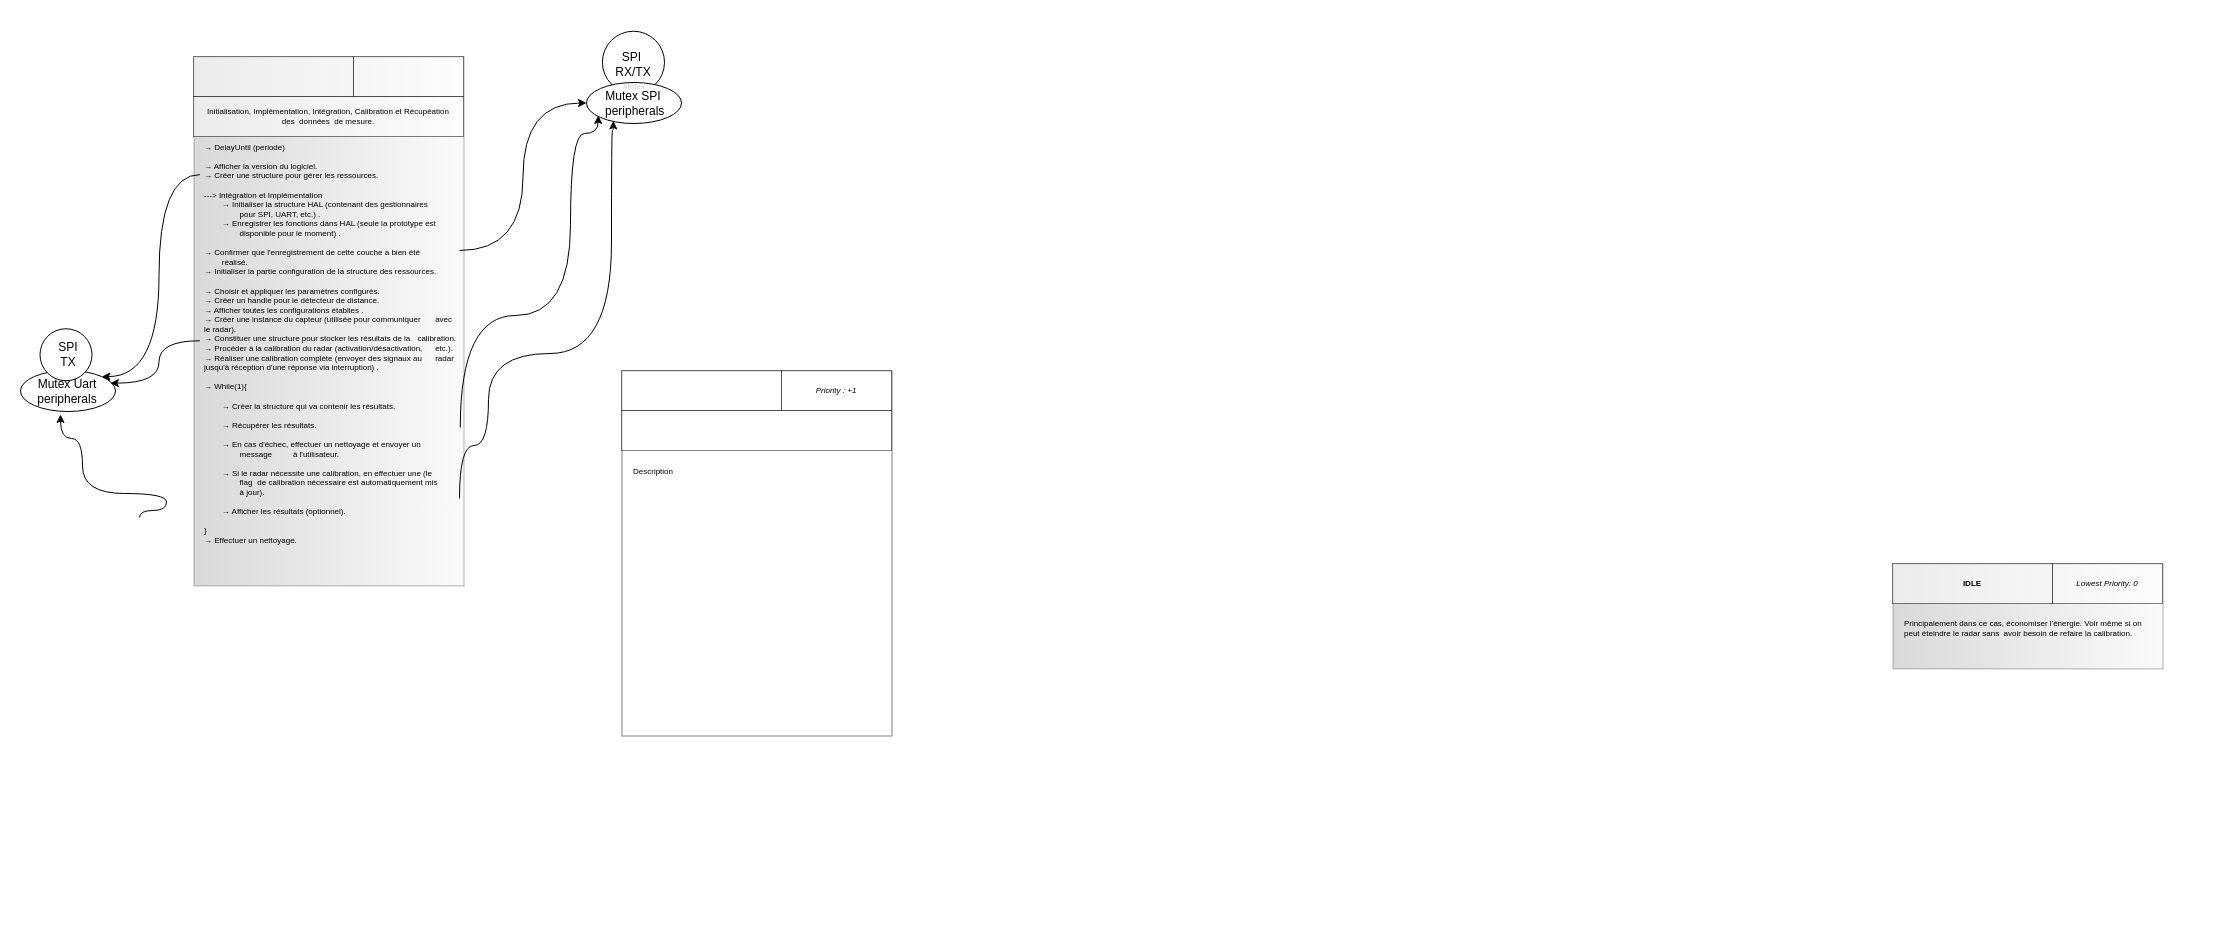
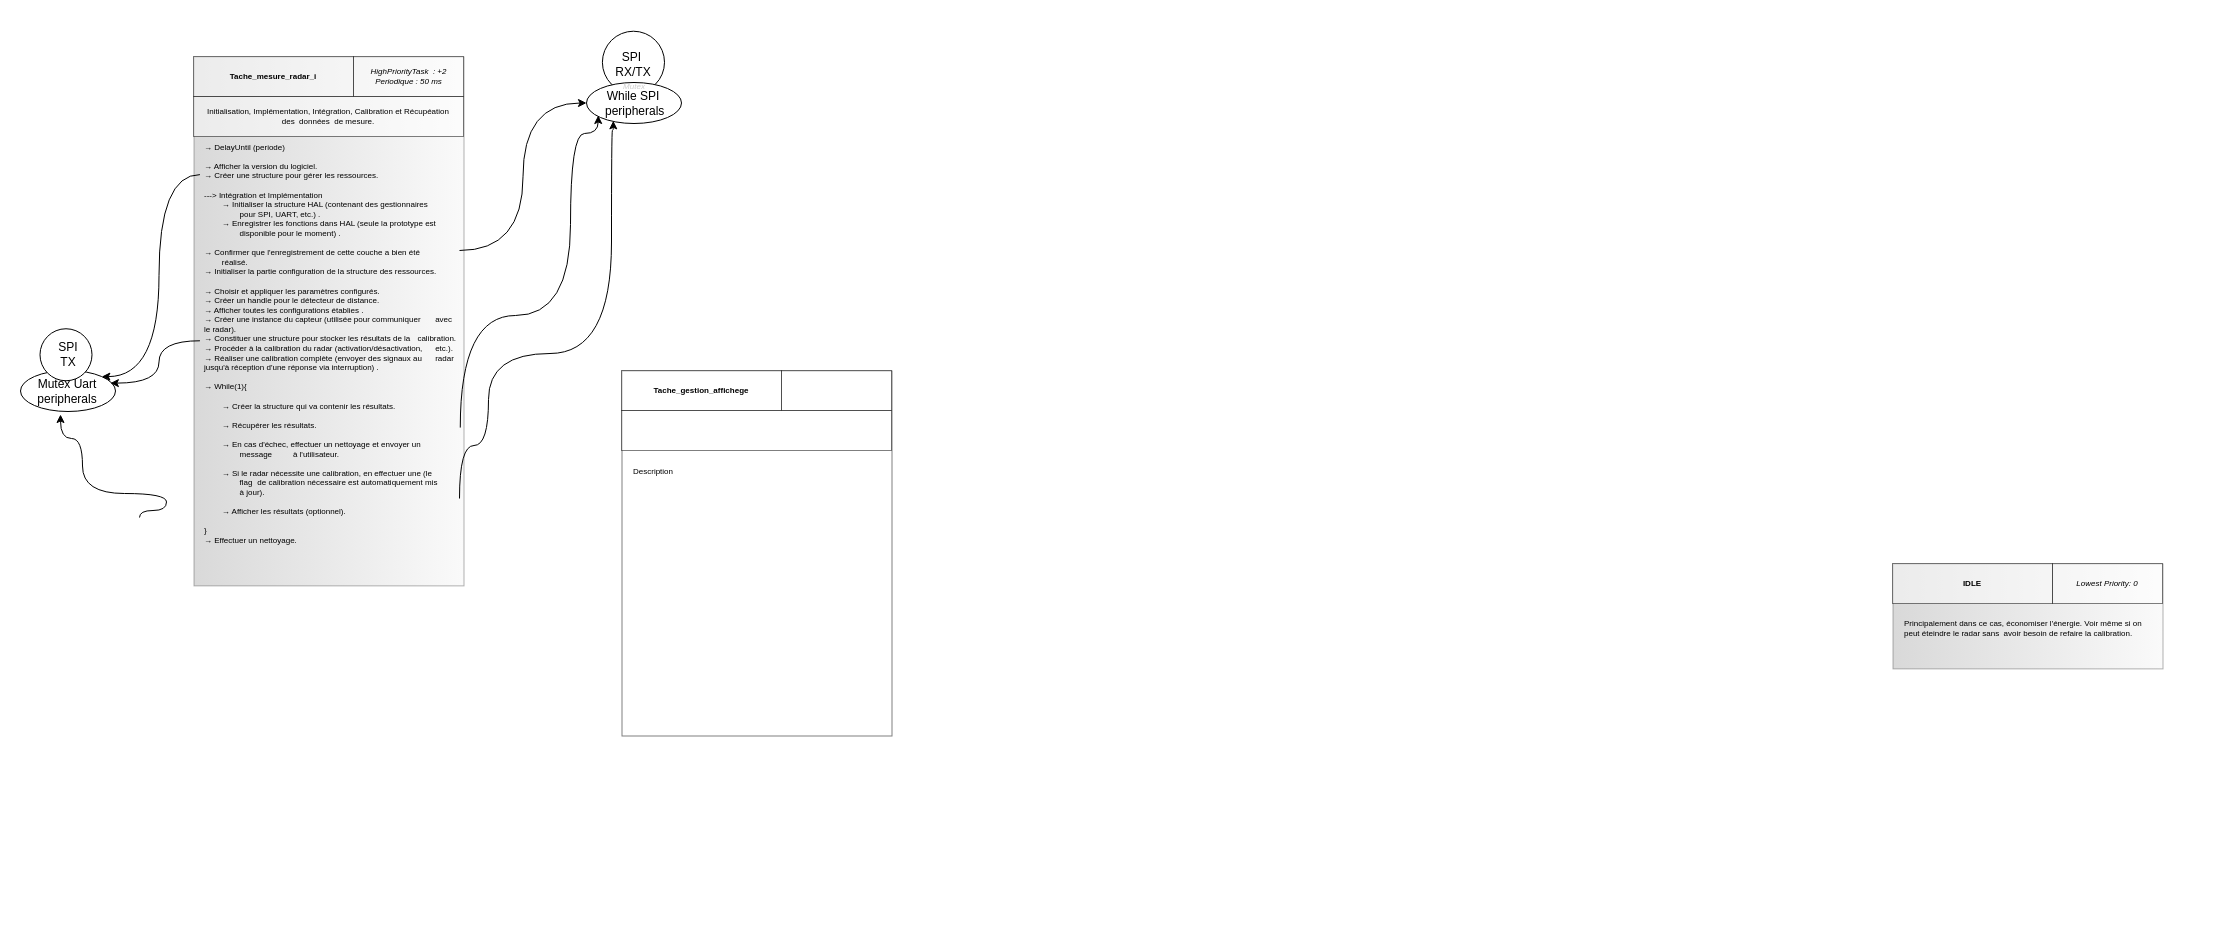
none -> (274, 77)
none -> (409, 77)
(634, 104) -> (634, 104)
none -> (702, 391)
(837, 391) -> none
